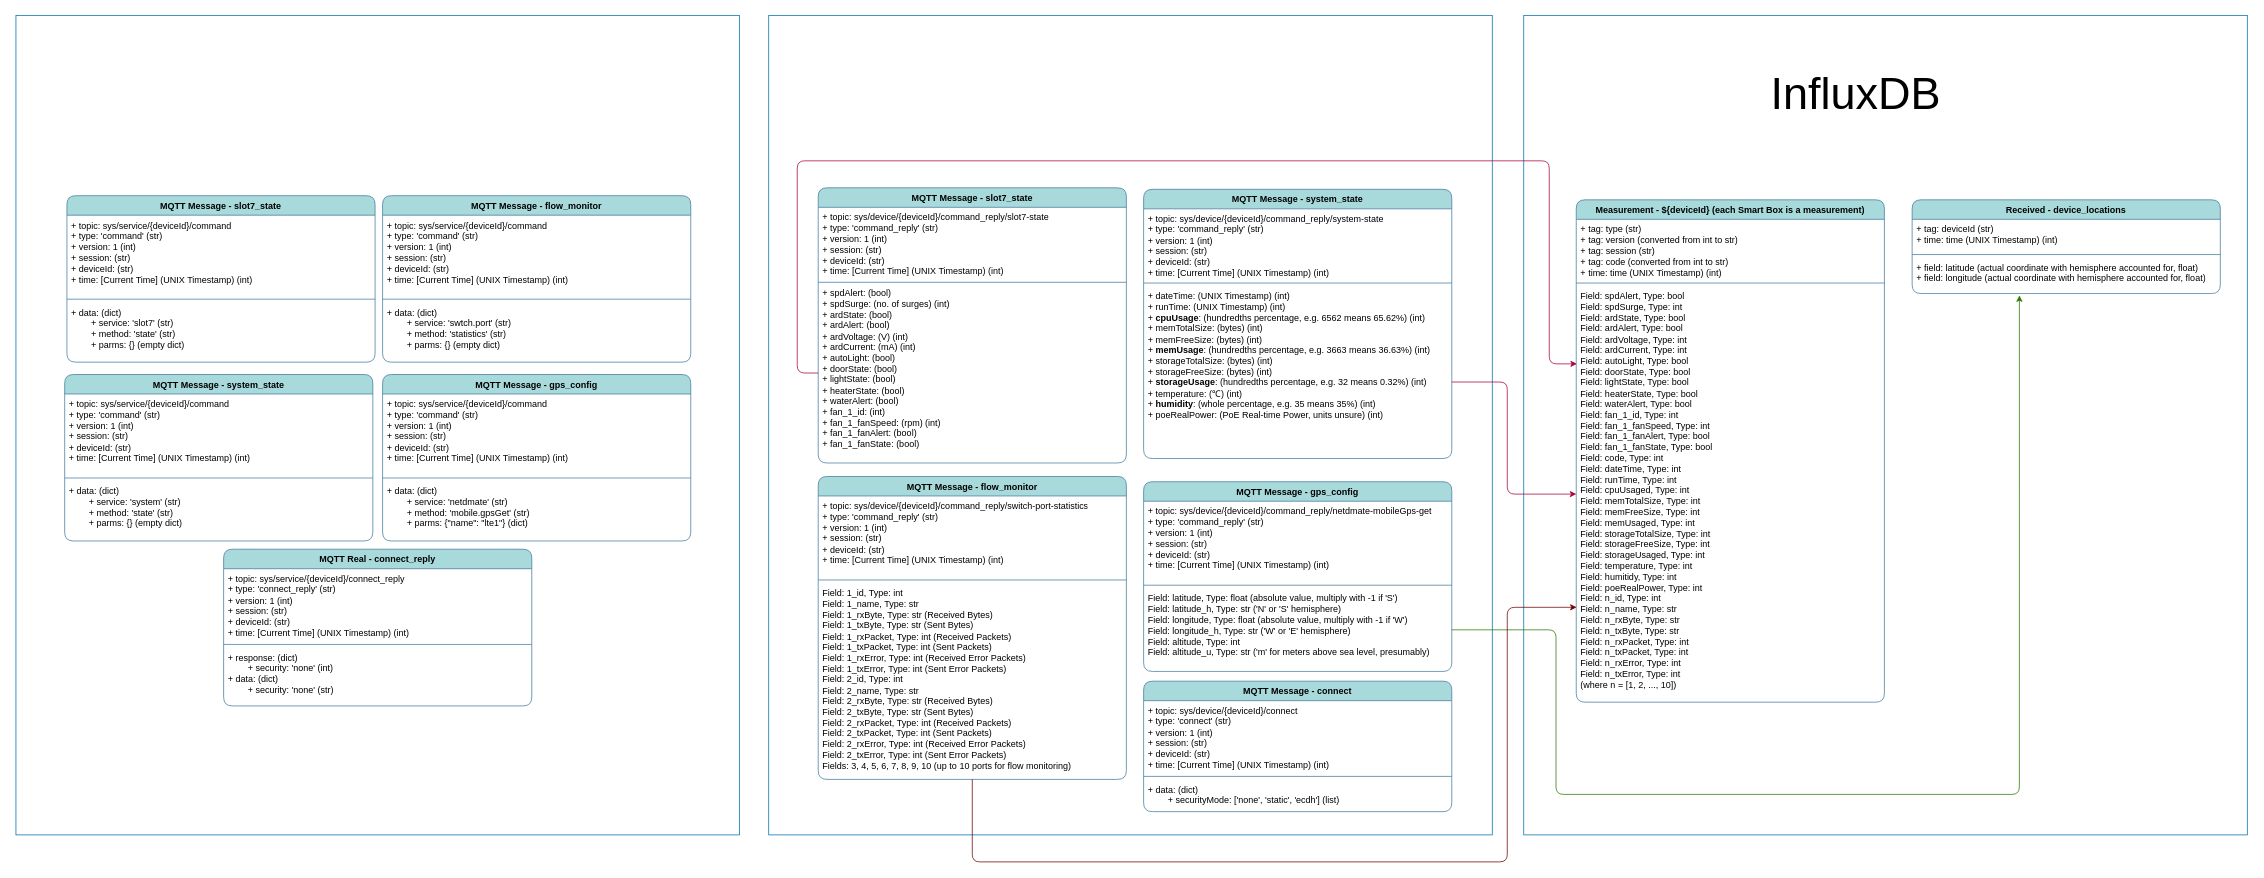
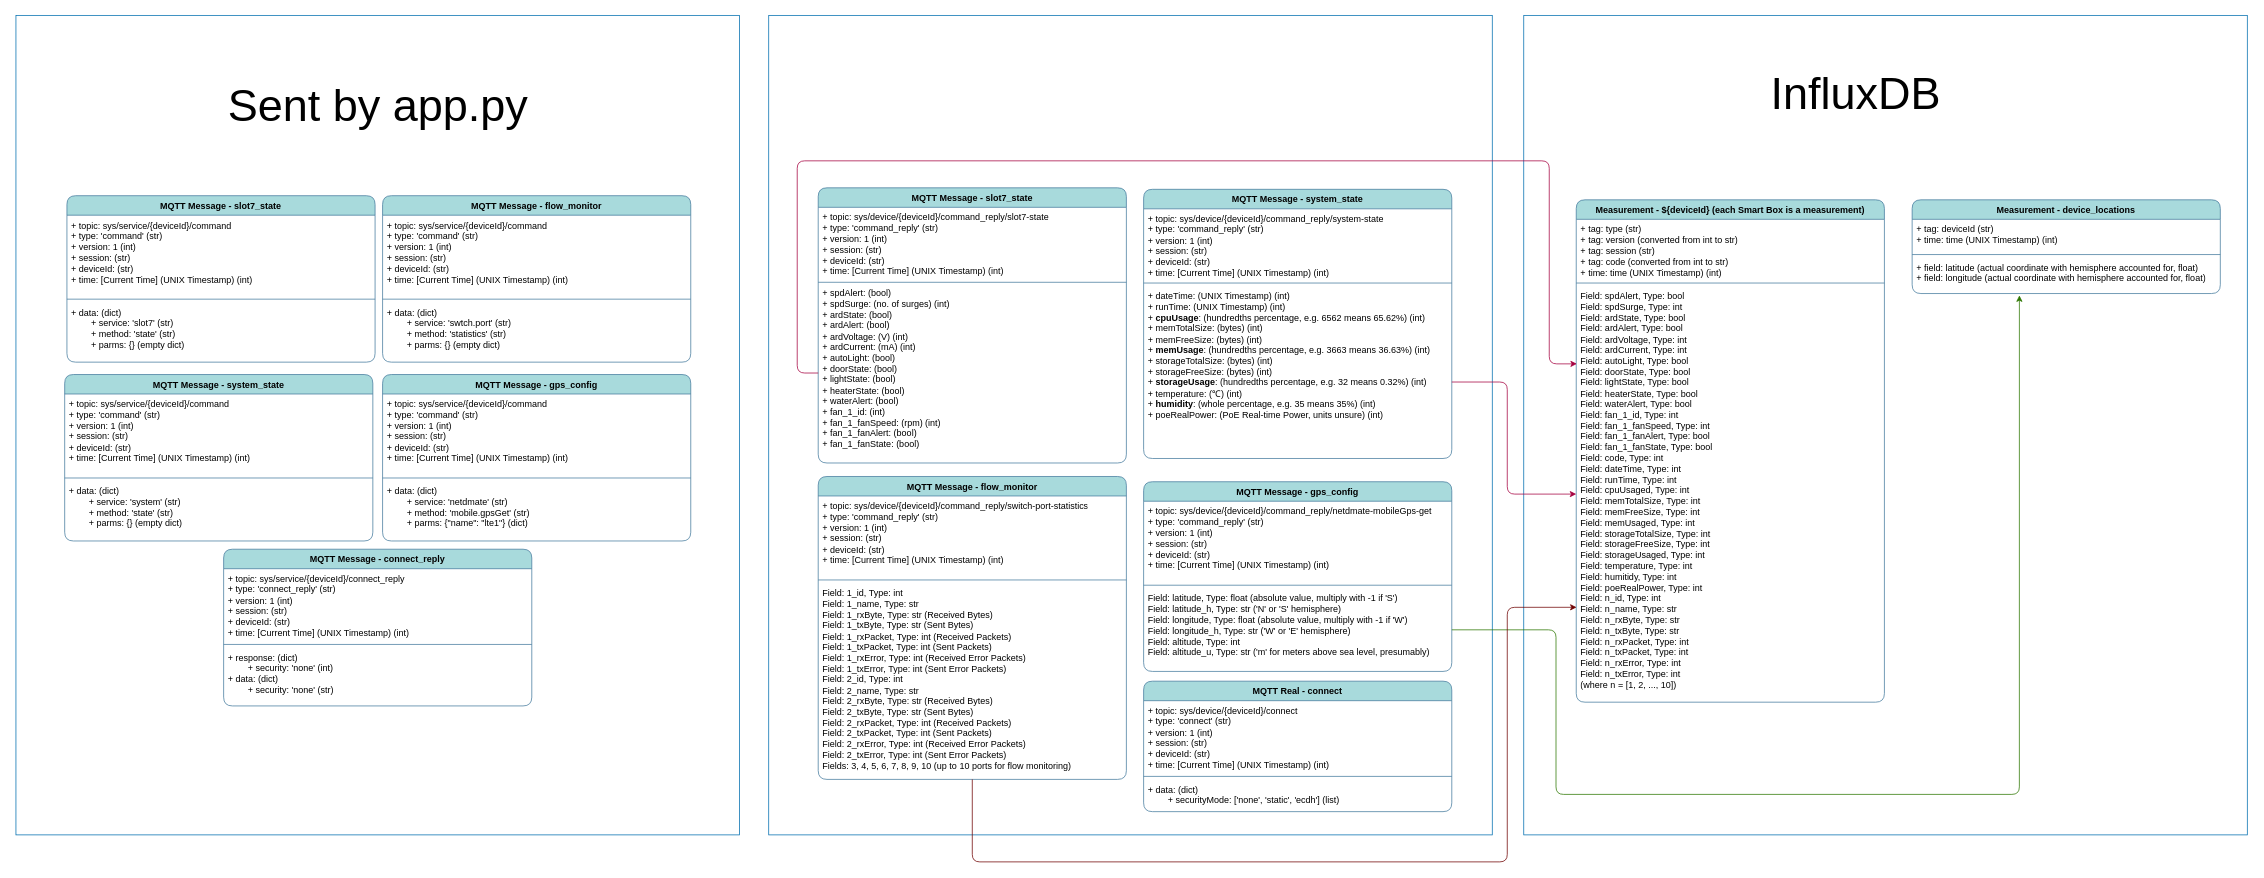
none -> (377, 105)
(2066, 211) -> (2066, 211)
(377, 560) -> (377, 560)
(1298, 692) -> (1298, 692)
